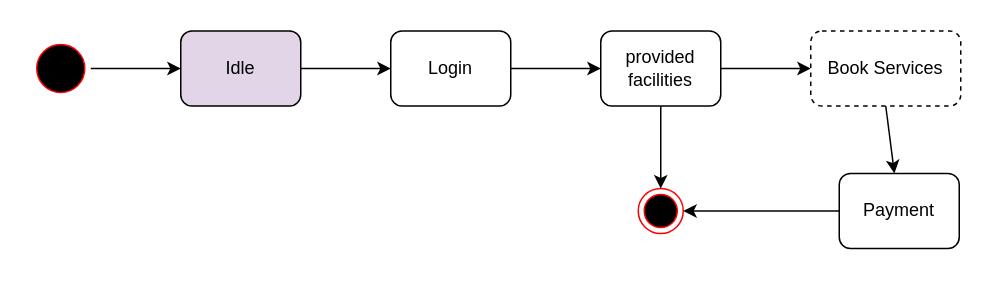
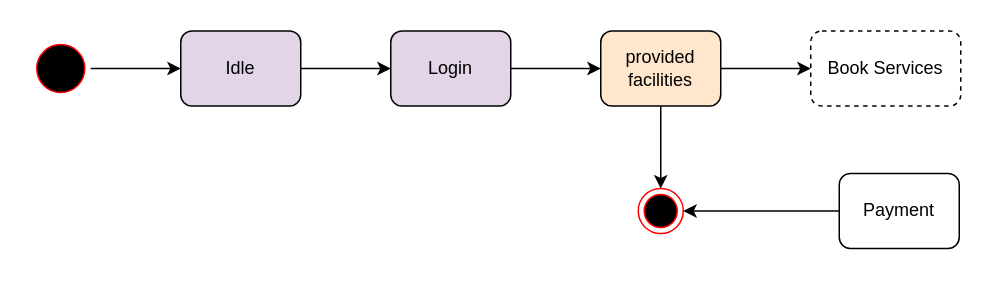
(451, 68) -> (451, 68)
(661, 68) -> (661, 68)
(889, 135) -> none
